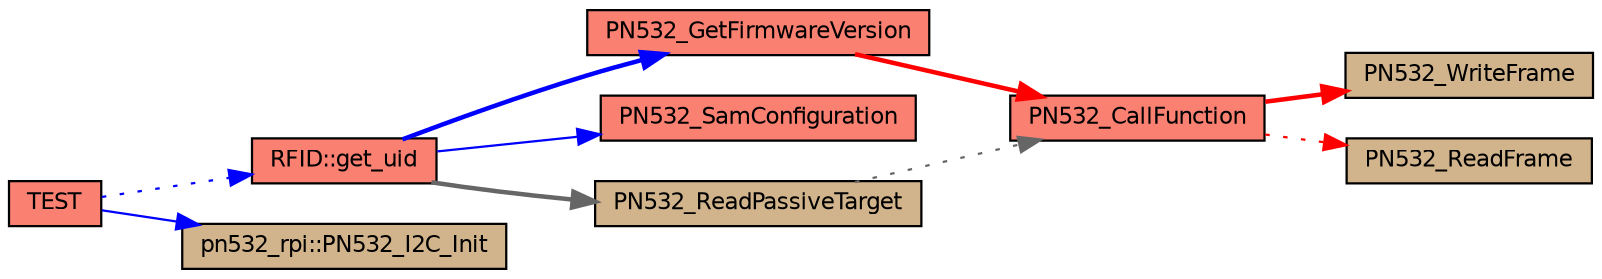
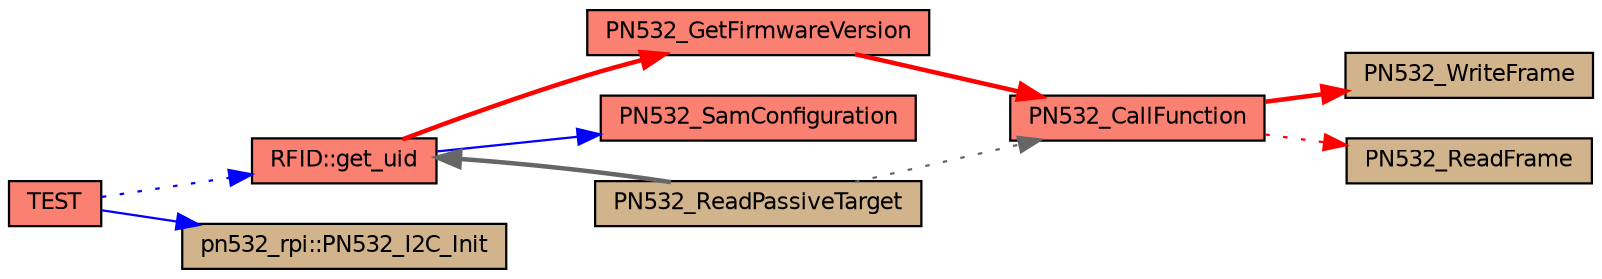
(521, 97) -> (521, 97)
(502, 192) -> (566, 169)
